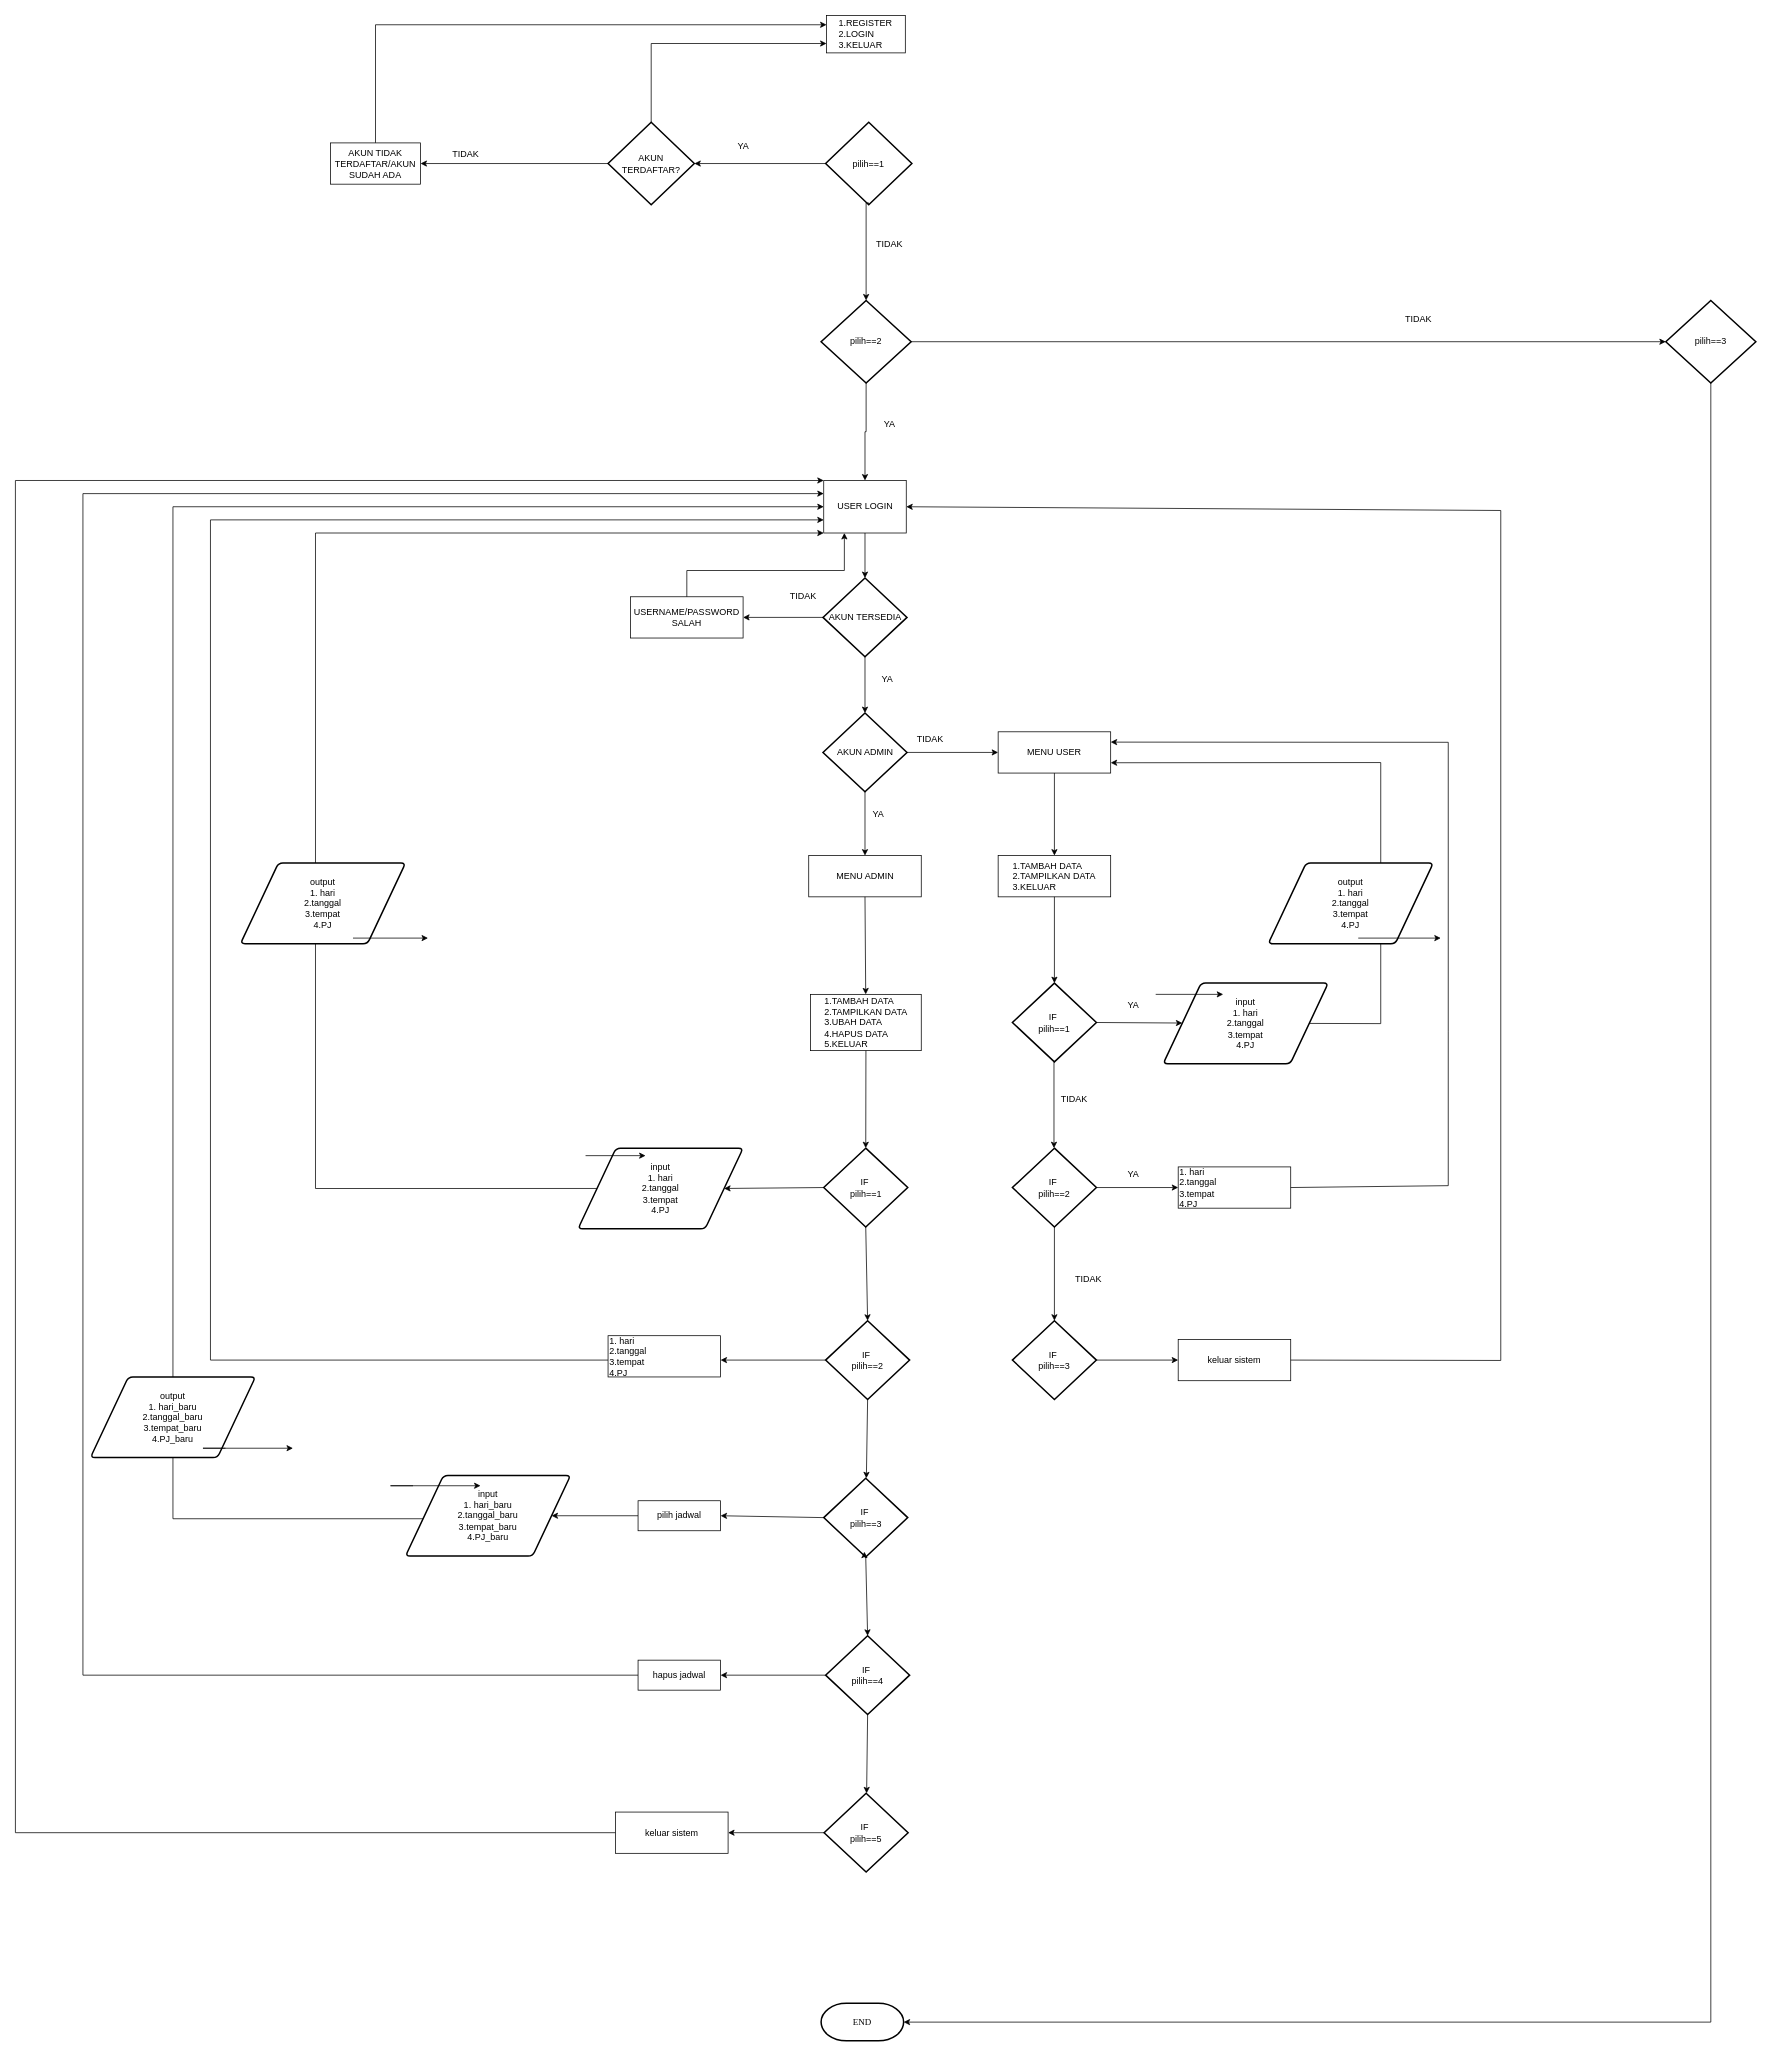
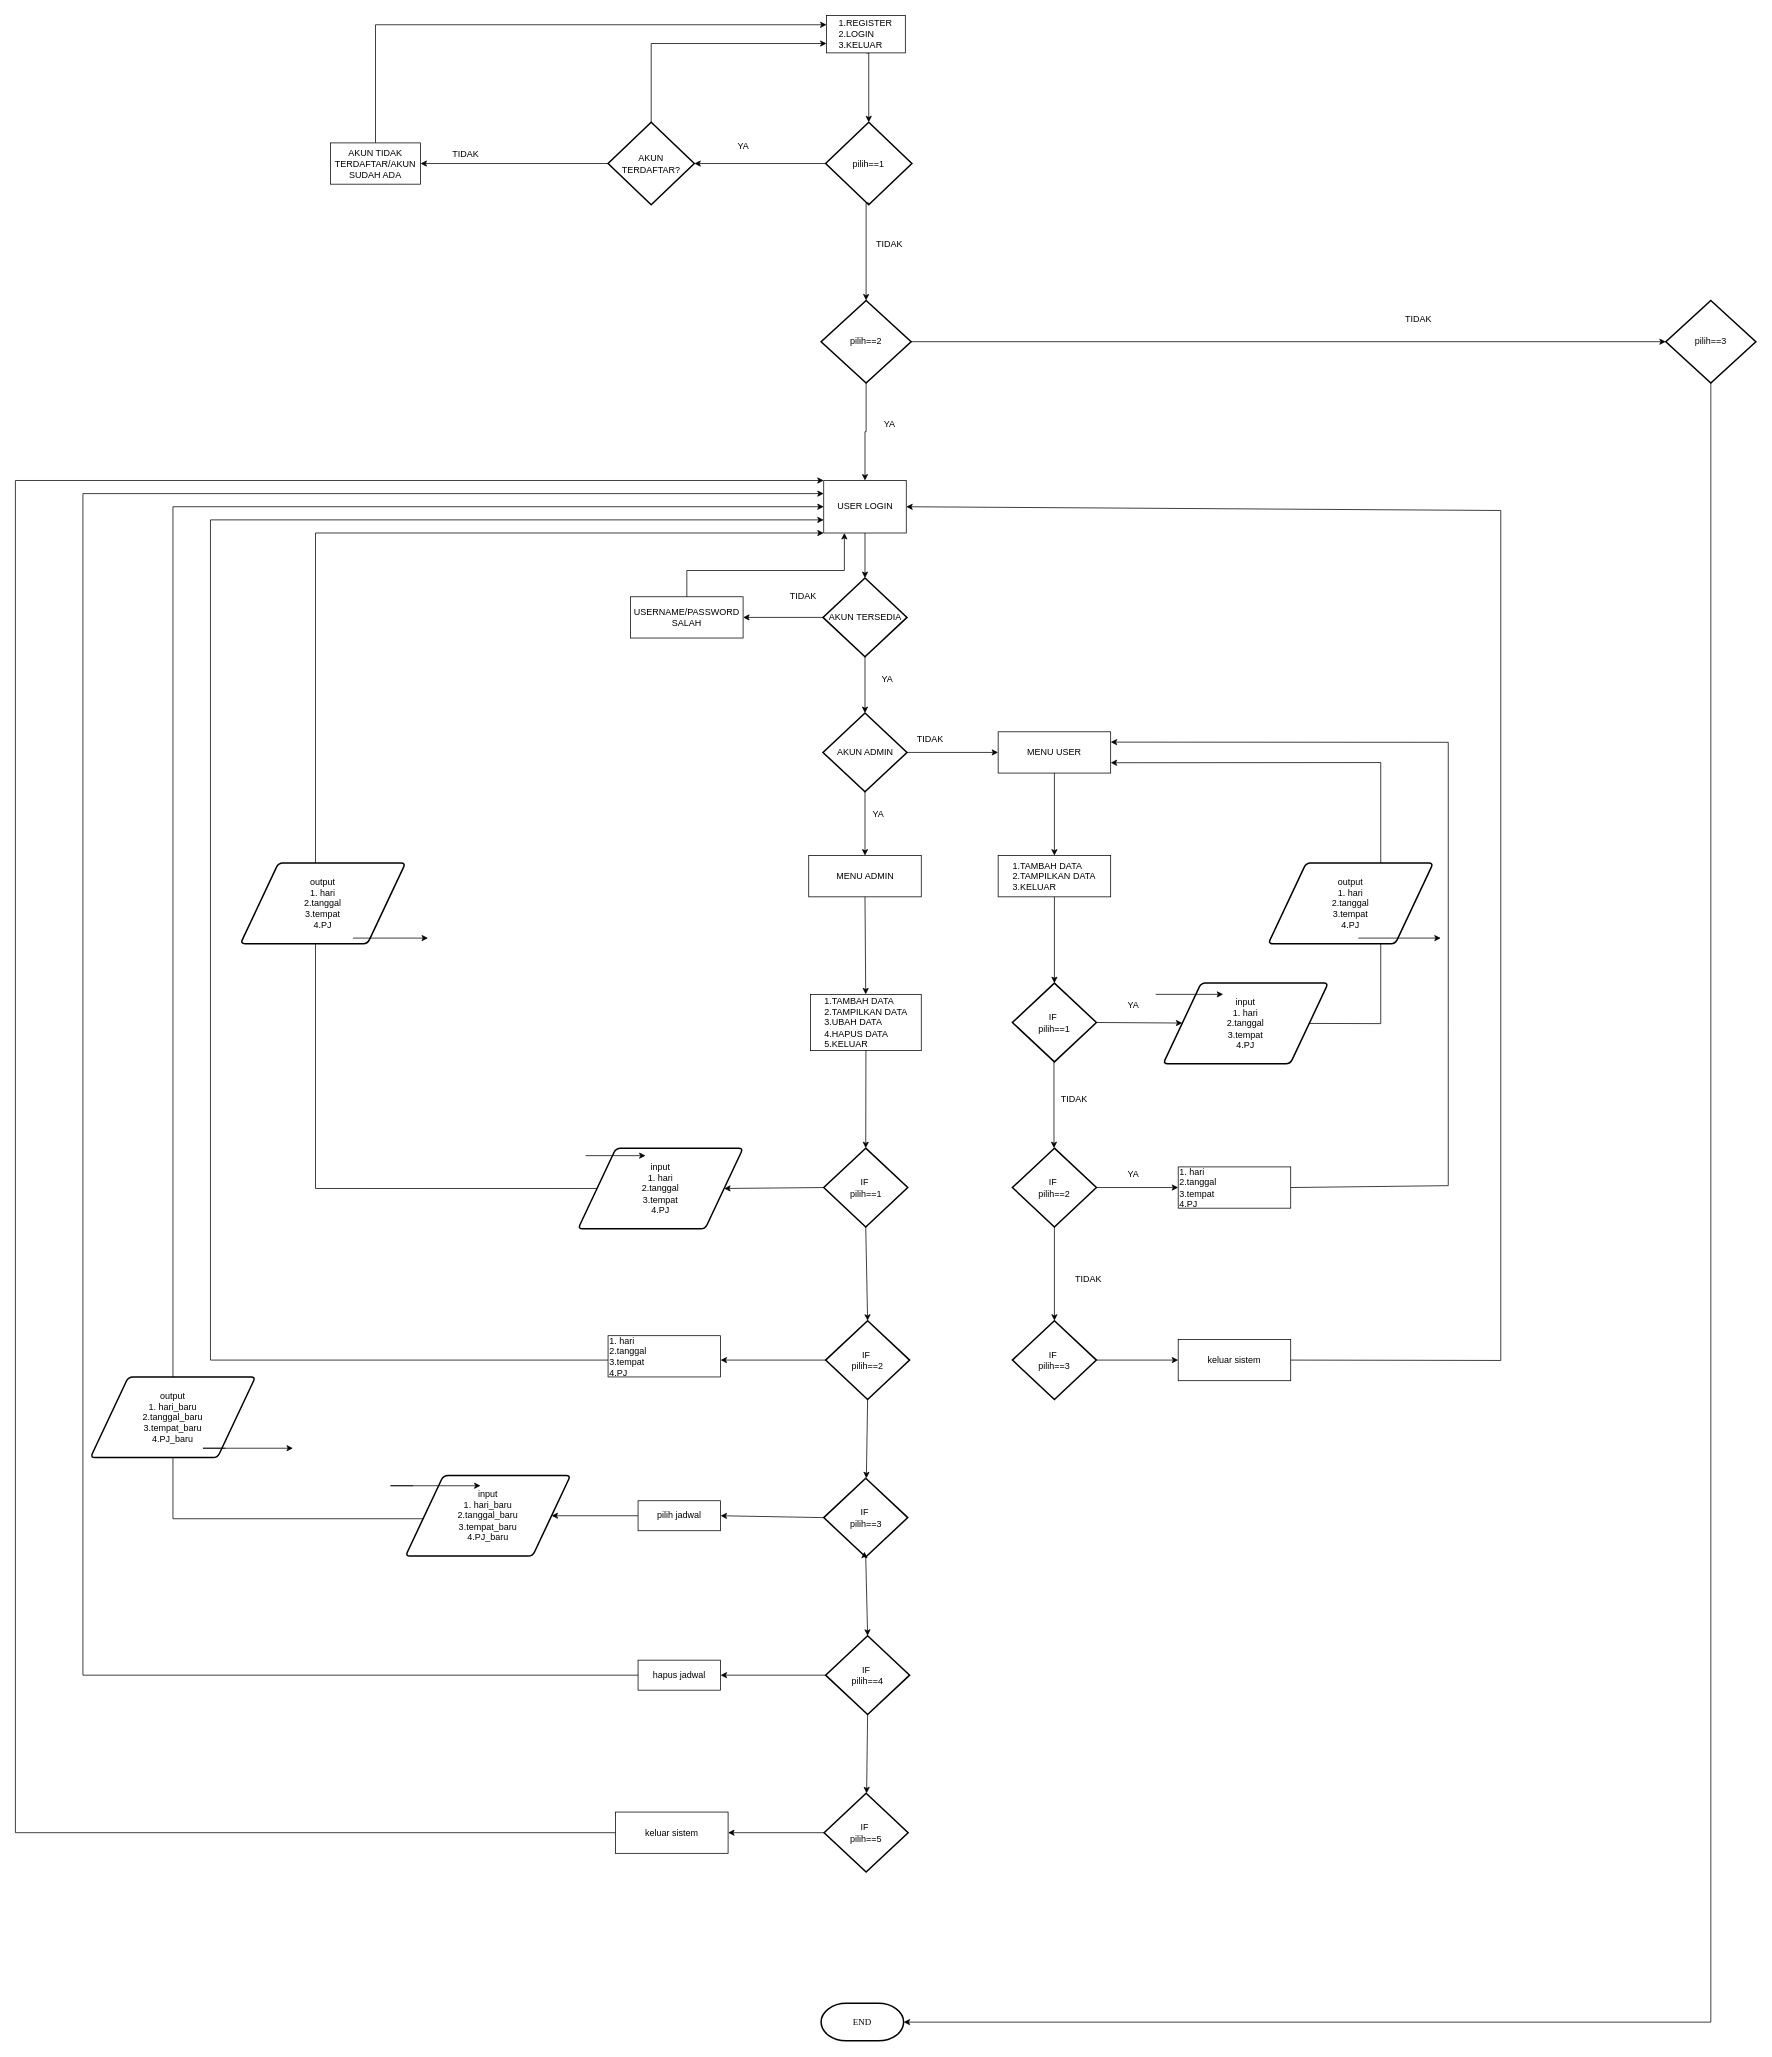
none -> (869, 84)
